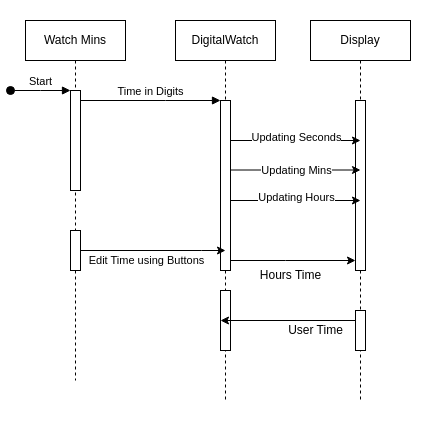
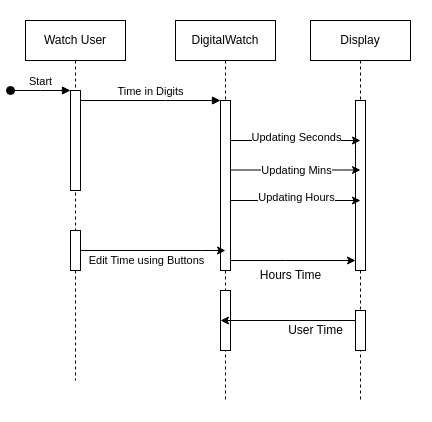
(76, 41) -> (76, 41)
